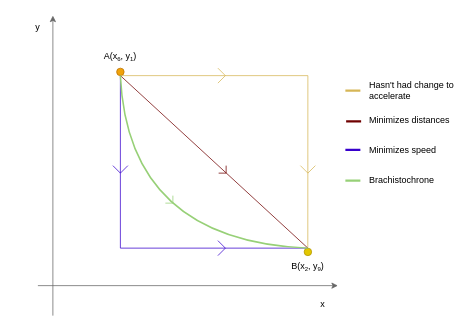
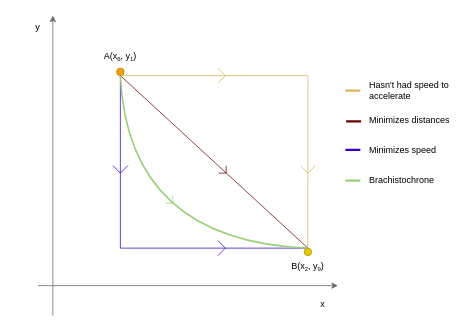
(414, 90) -> (414, 90)
